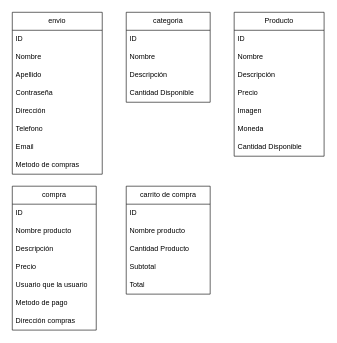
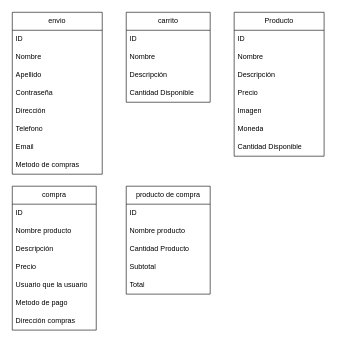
(168, 21) -> (168, 21)
(168, 195) -> (168, 195)
